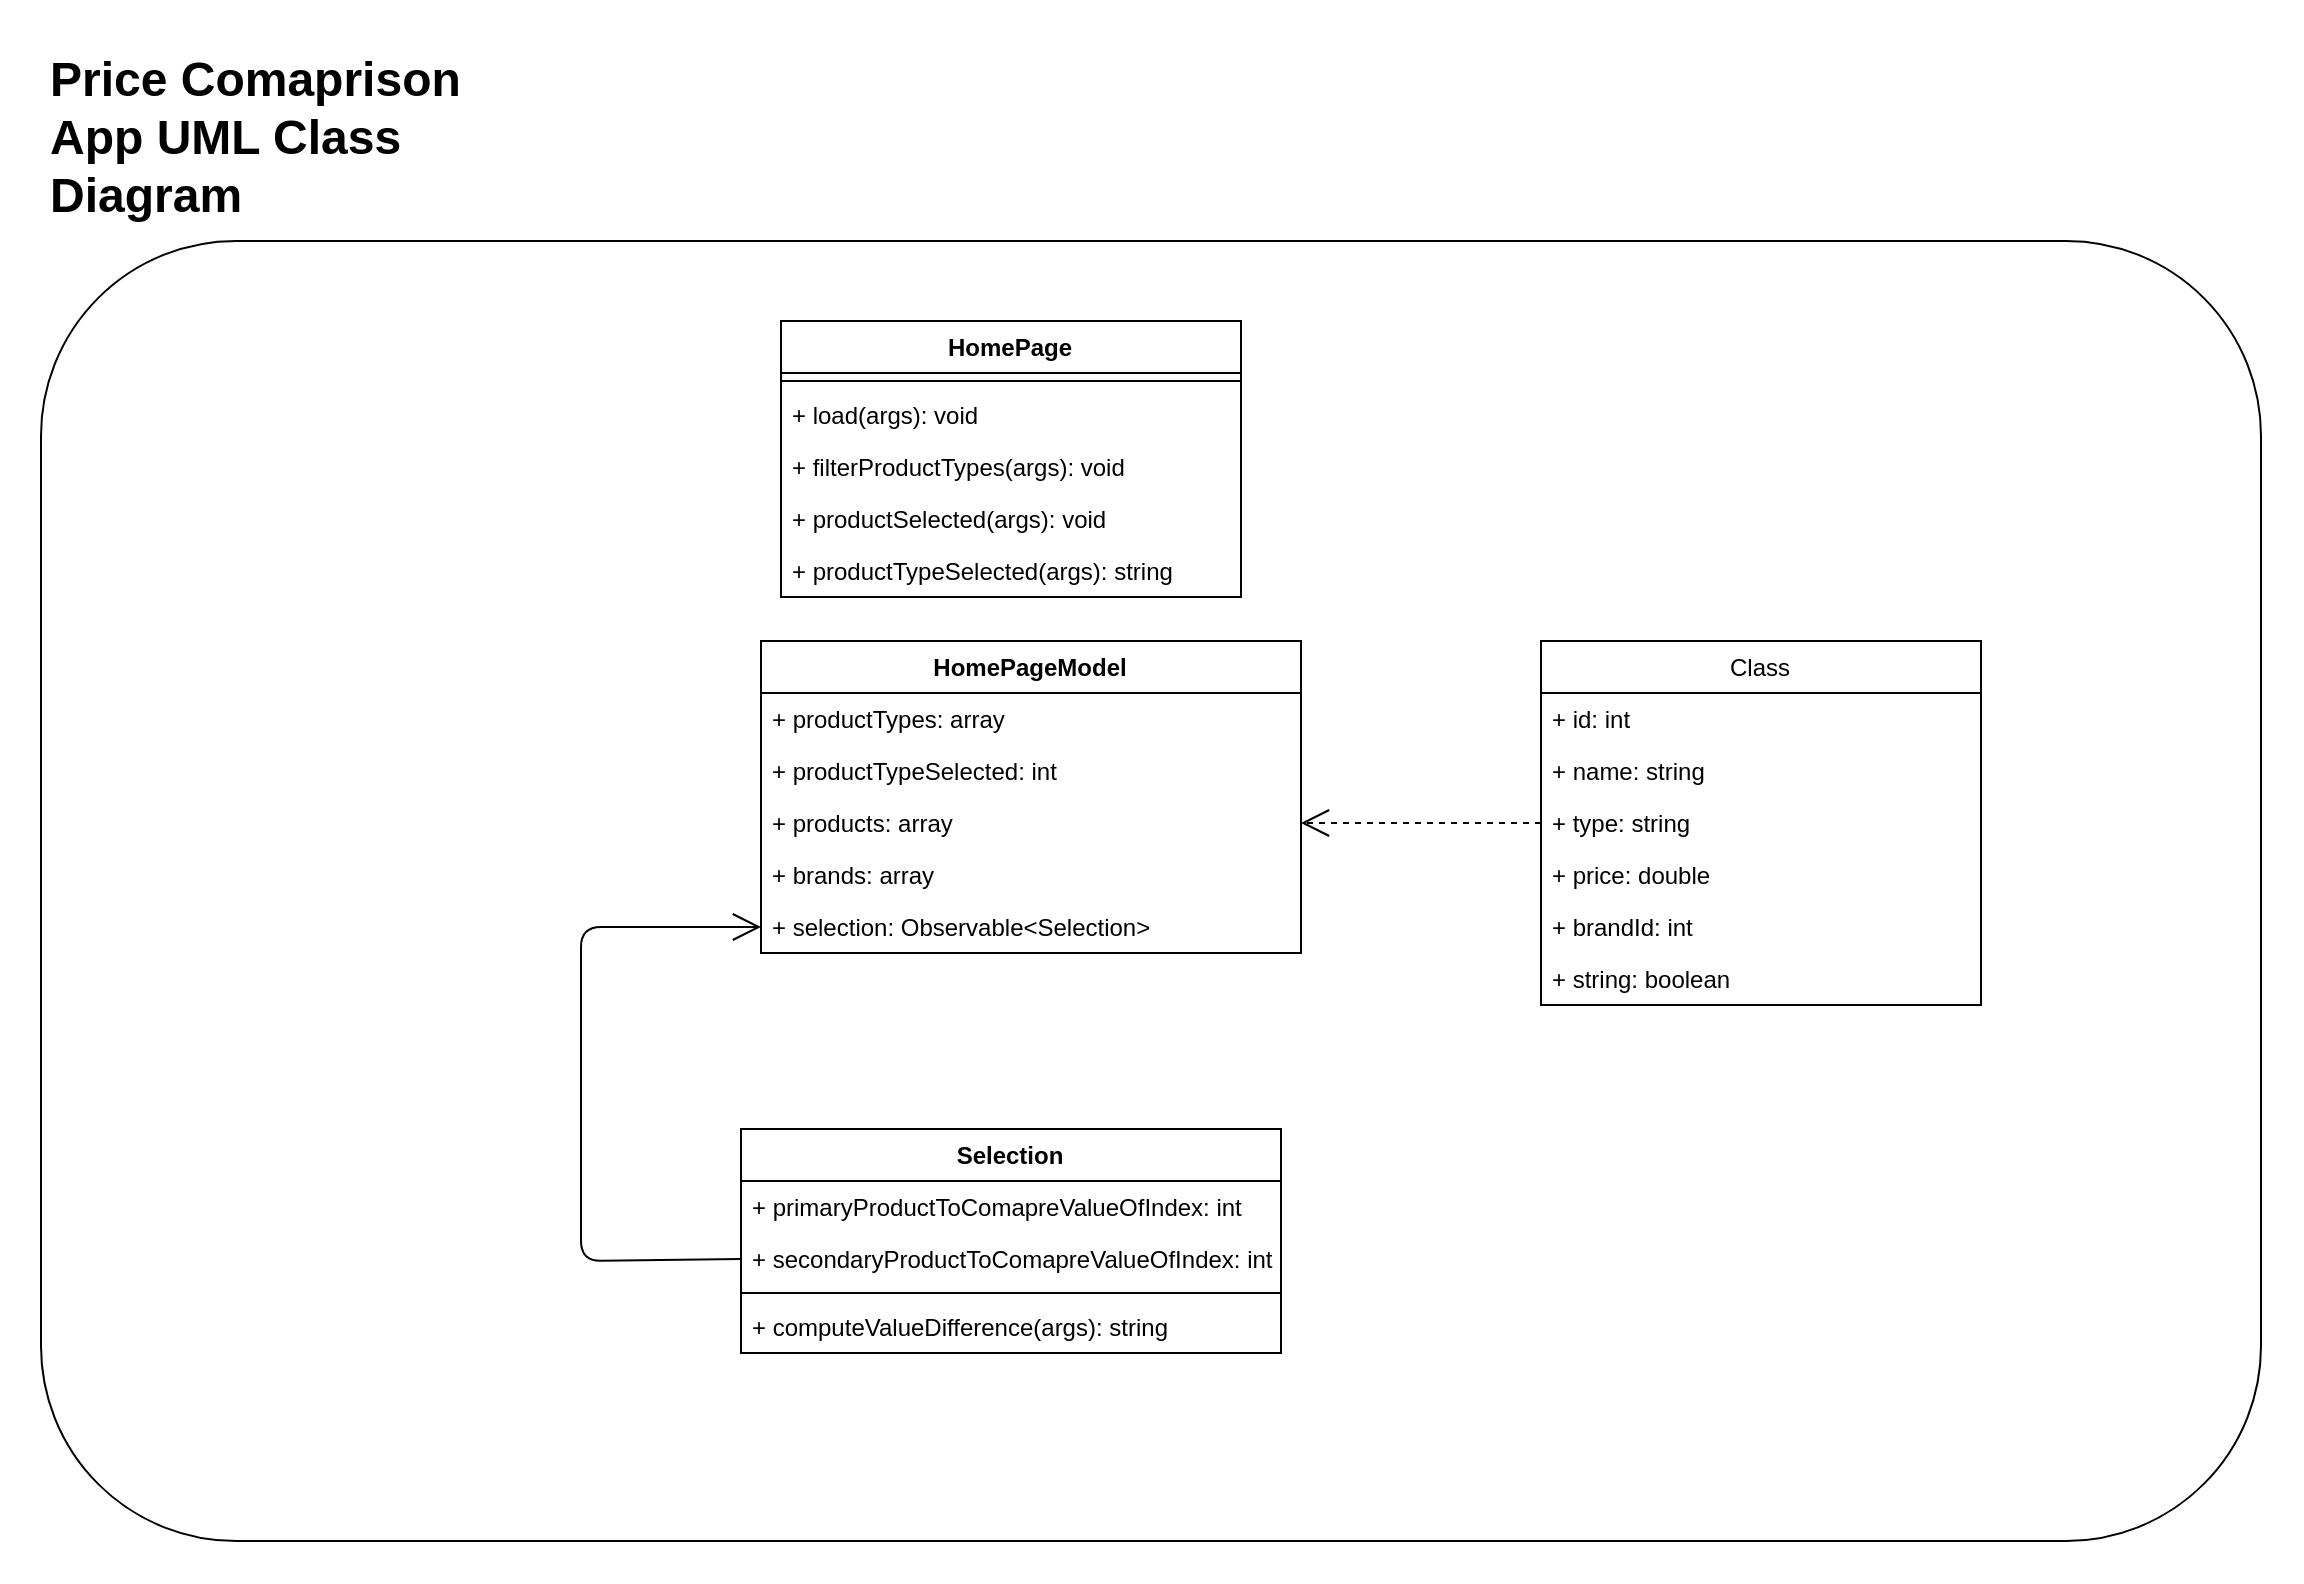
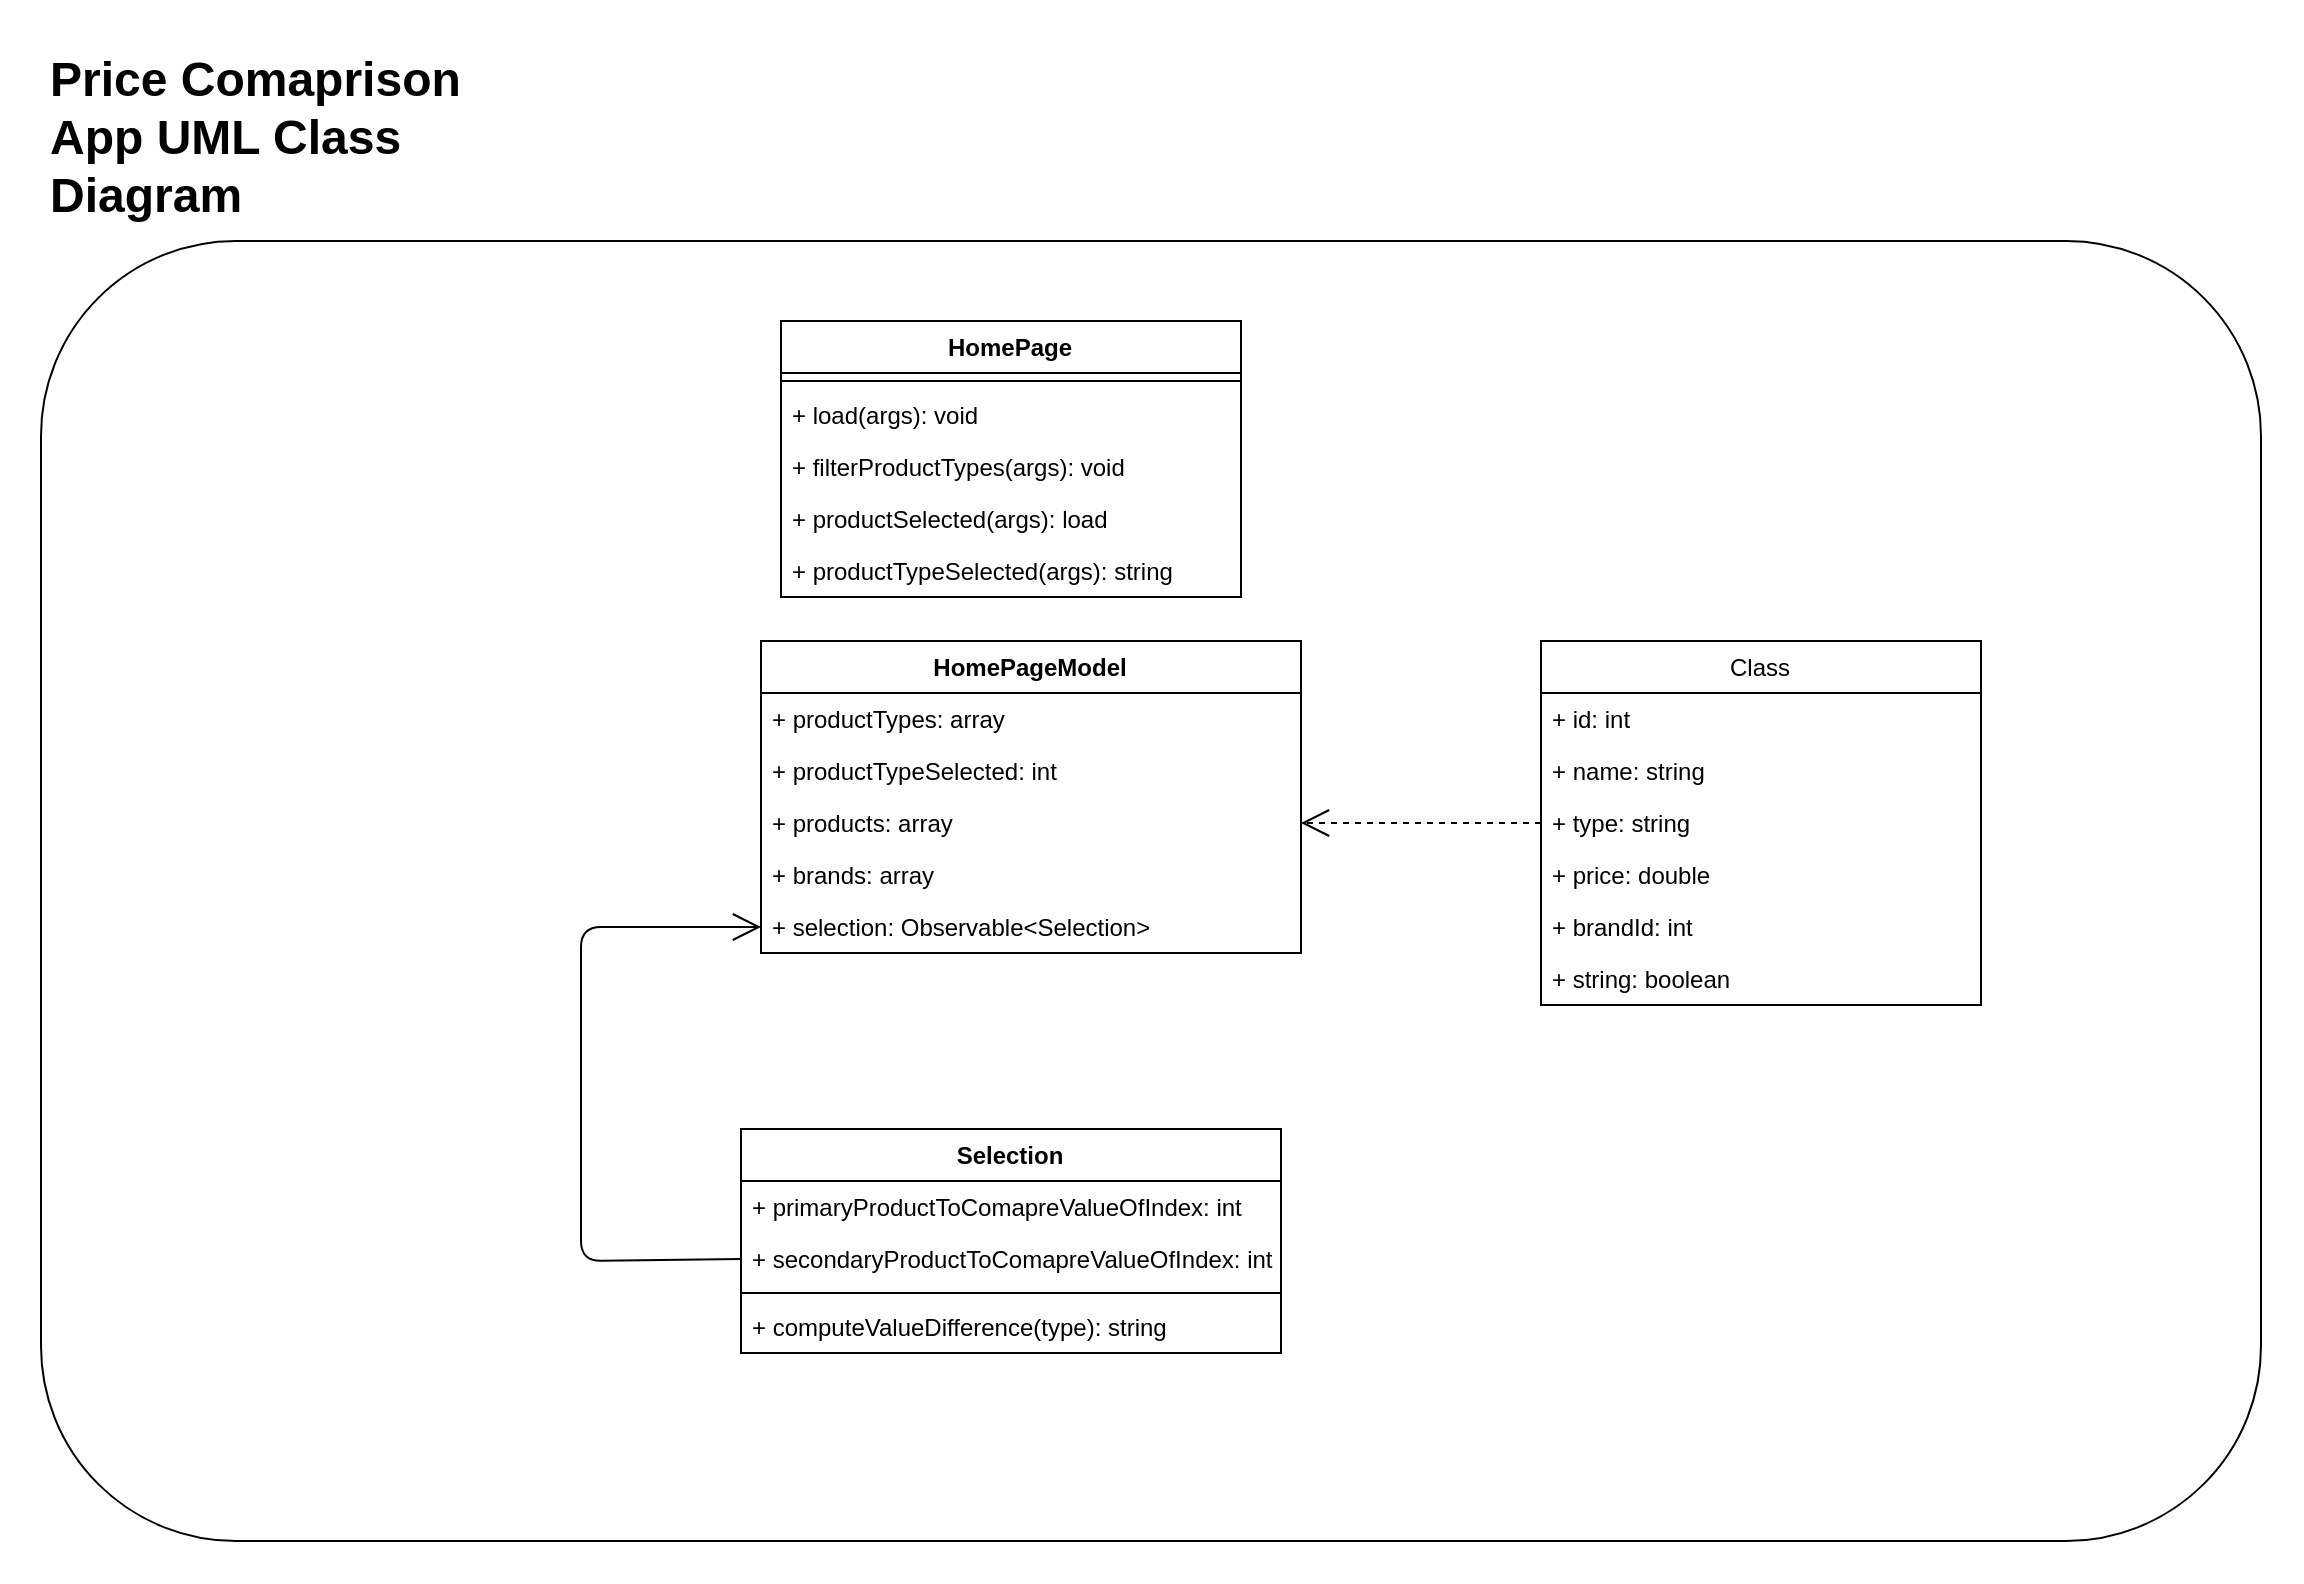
(971, 520) -> (971, 520)
(989, 1328) -> (989, 1328)
